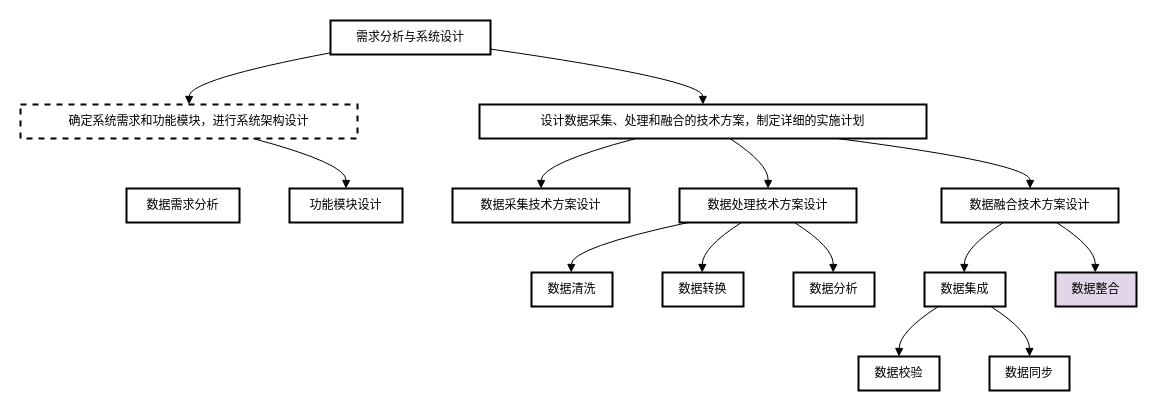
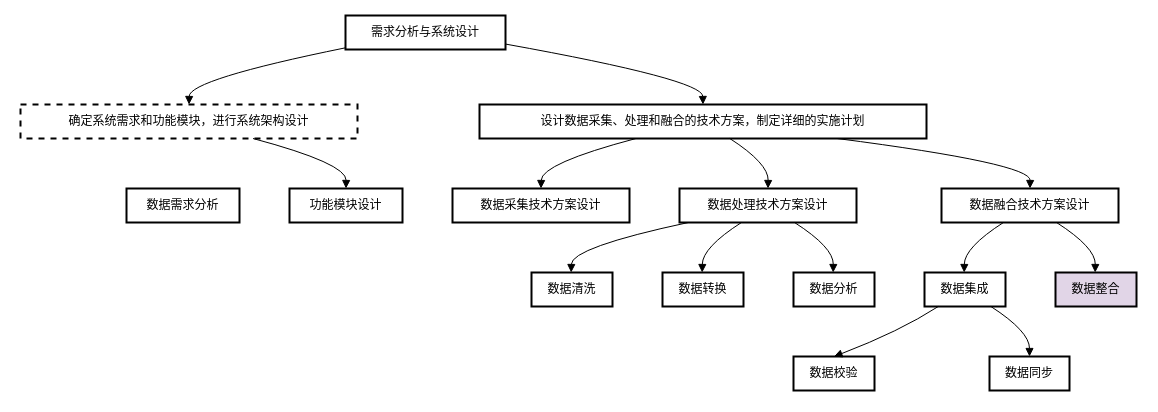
(411, 38) -> (426, 33)
(899, 374) -> (834, 374)
